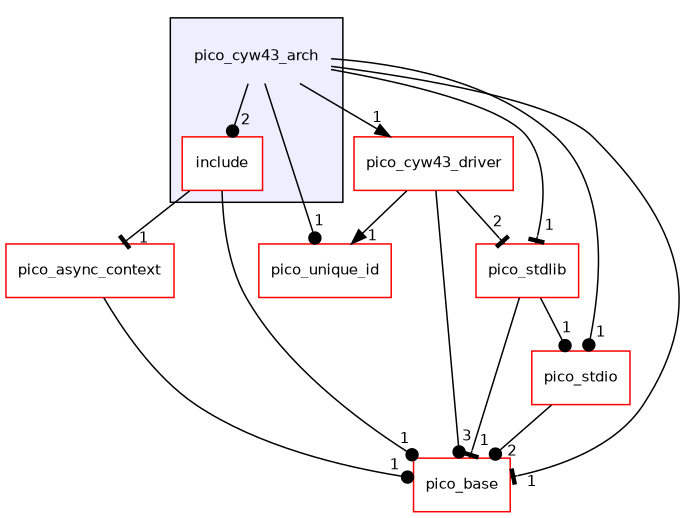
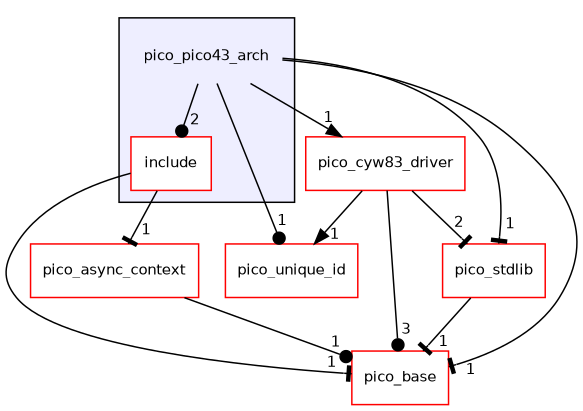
(257, 57) -> (207, 57)
(434, 164) -> (385, 164)
(279, 344) -> (79, 332)
(581, 378) -> none
